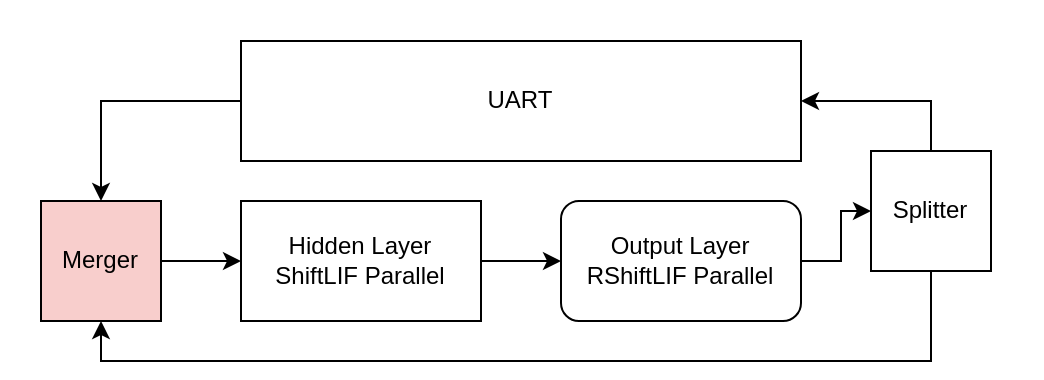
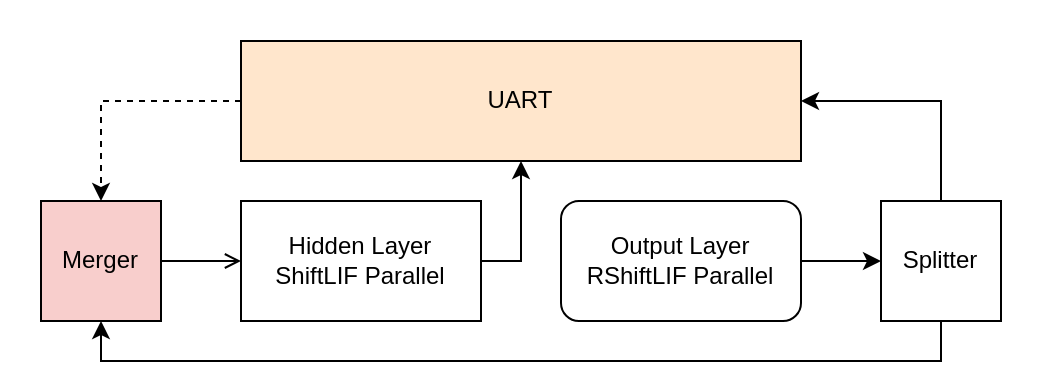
(125, 101) -> (125, 101)
(521, 101) -> (521, 101)
(931, 211) -> (941, 261)
(226, 261) -> (228, 261)
(533, 261) -> (521, 219)
